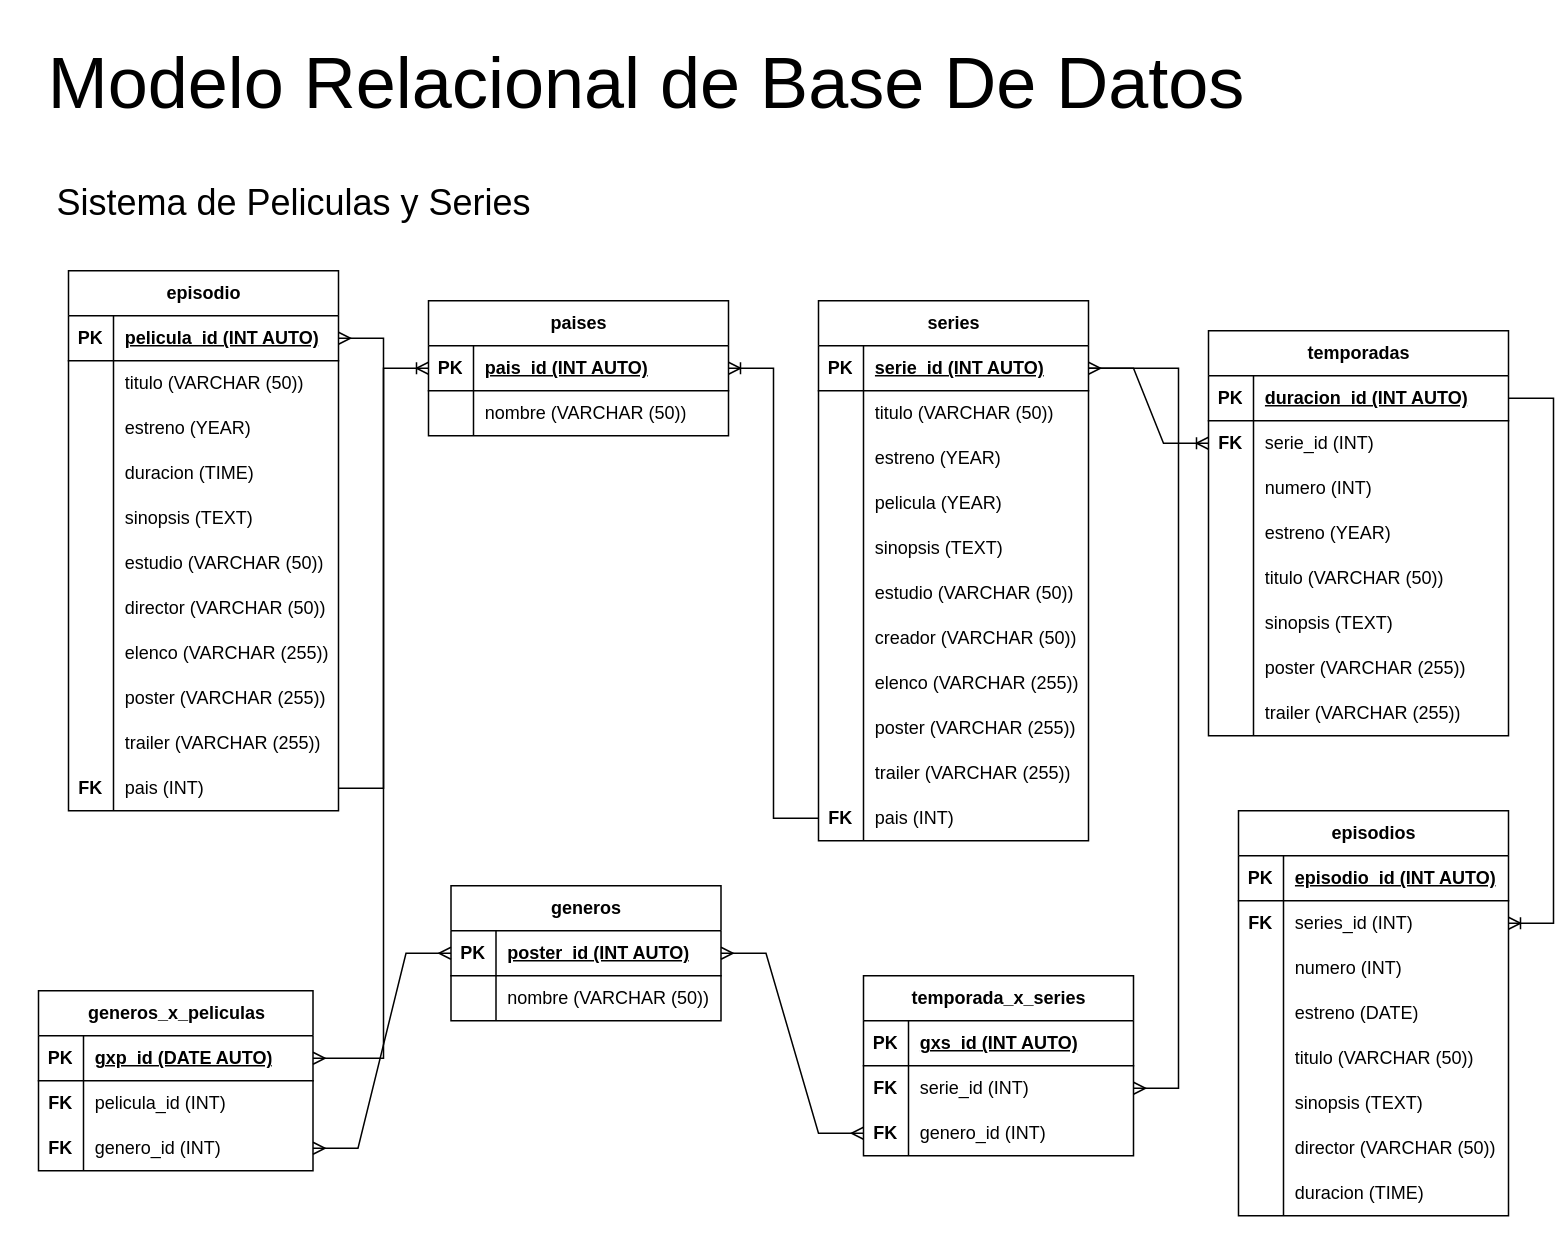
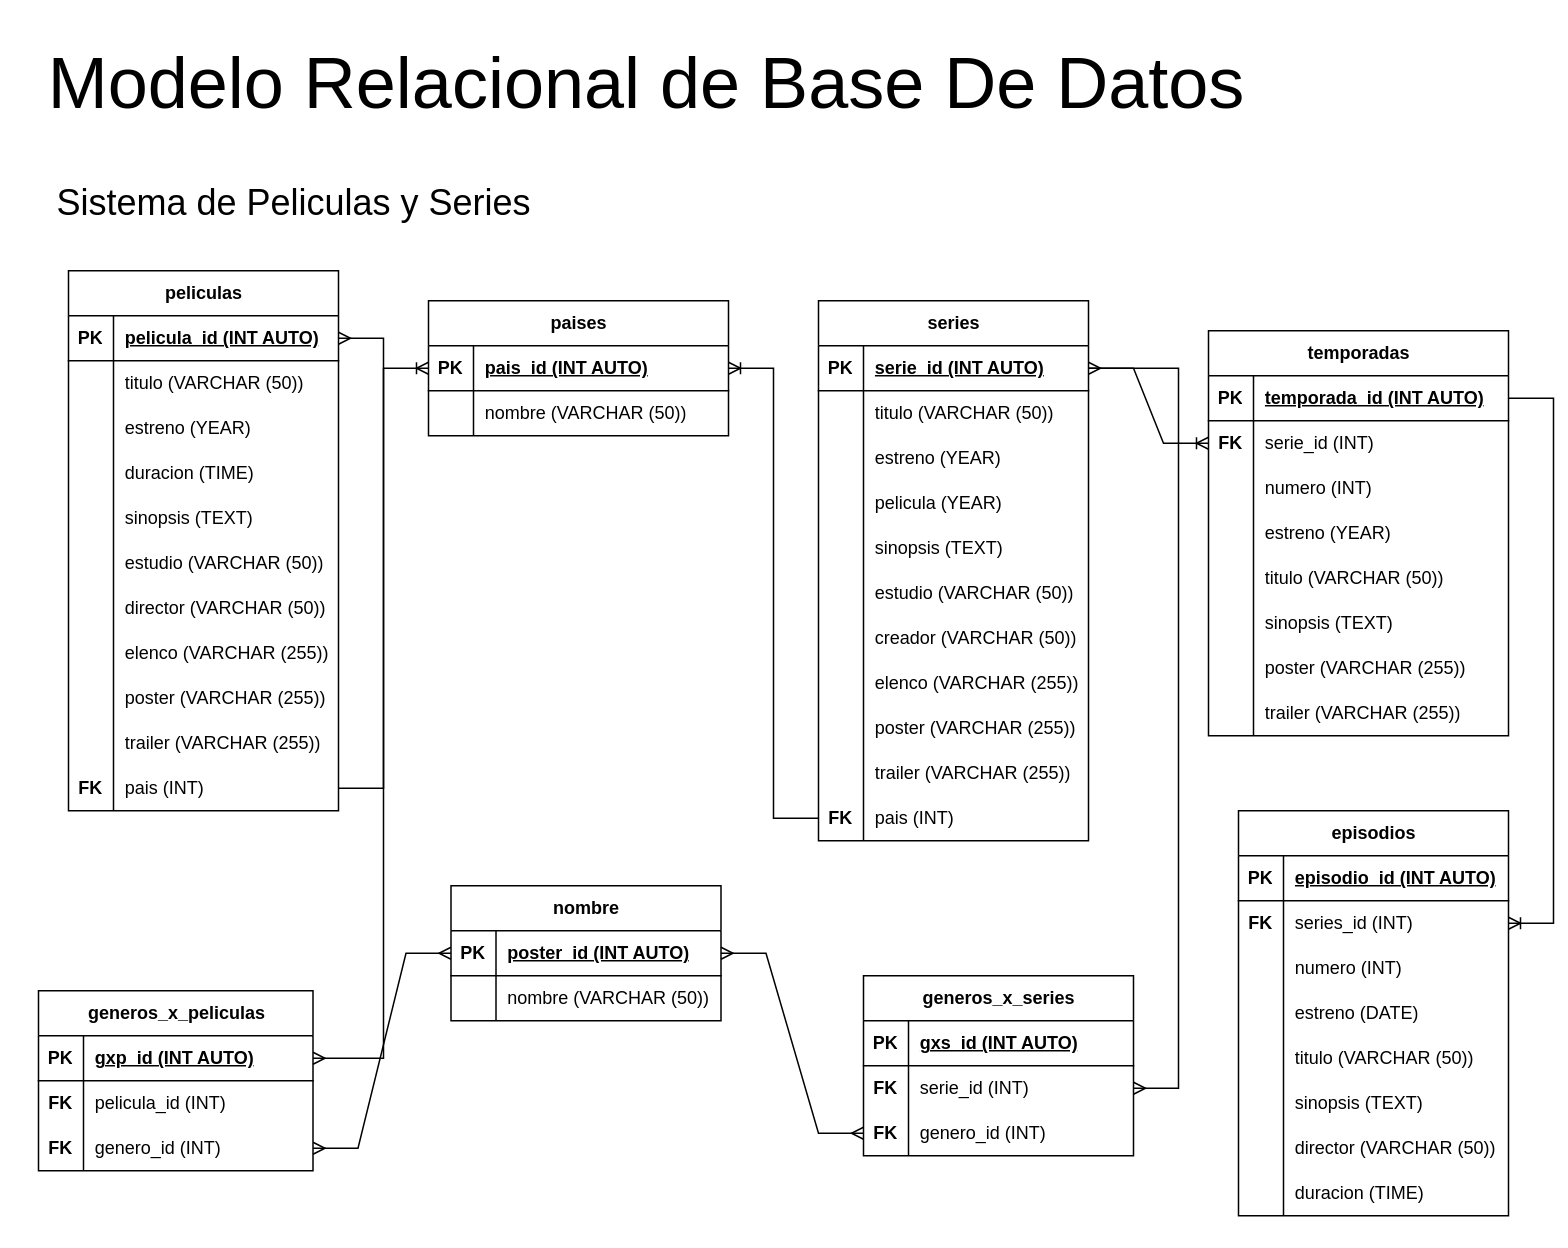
(204, 293) -> (204, 293)
(1367, 398) -> (1374, 398)
(587, 908) -> (587, 908)
(999, 998) -> (999, 998)
(179, 1058) -> (174, 1058)
